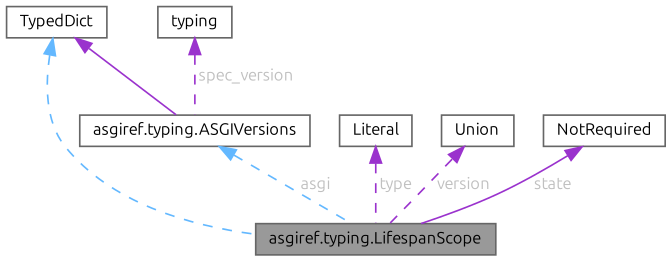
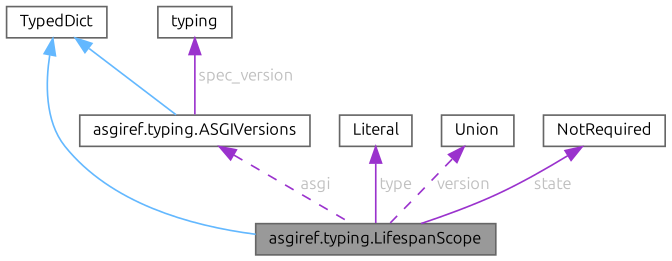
(133, 82) -> (133, 82)
(195, 85) -> (195, 85)
(110, 186) -> (110, 186)
(293, 189) -> (293, 189)
(376, 193) -> (376, 193)
